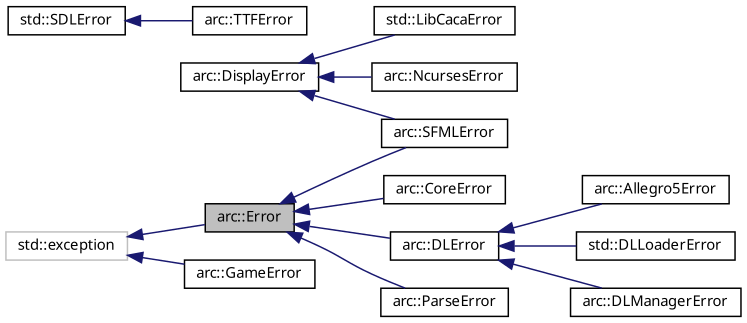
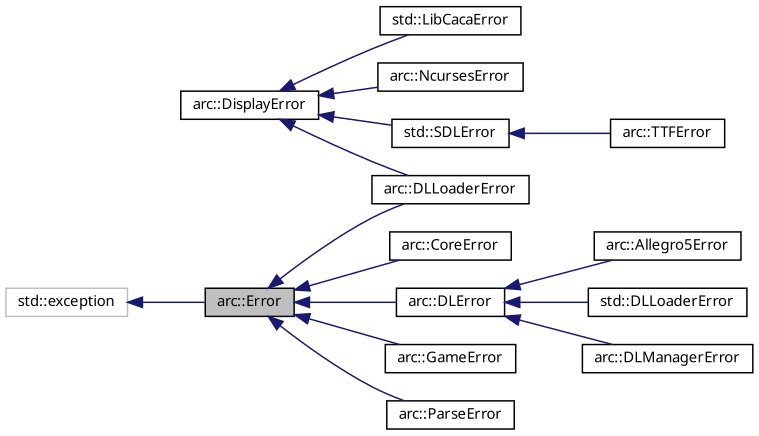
none -> (363, 121)
(445, 133) -> (451, 190)
(163, 261) -> (354, 332)
